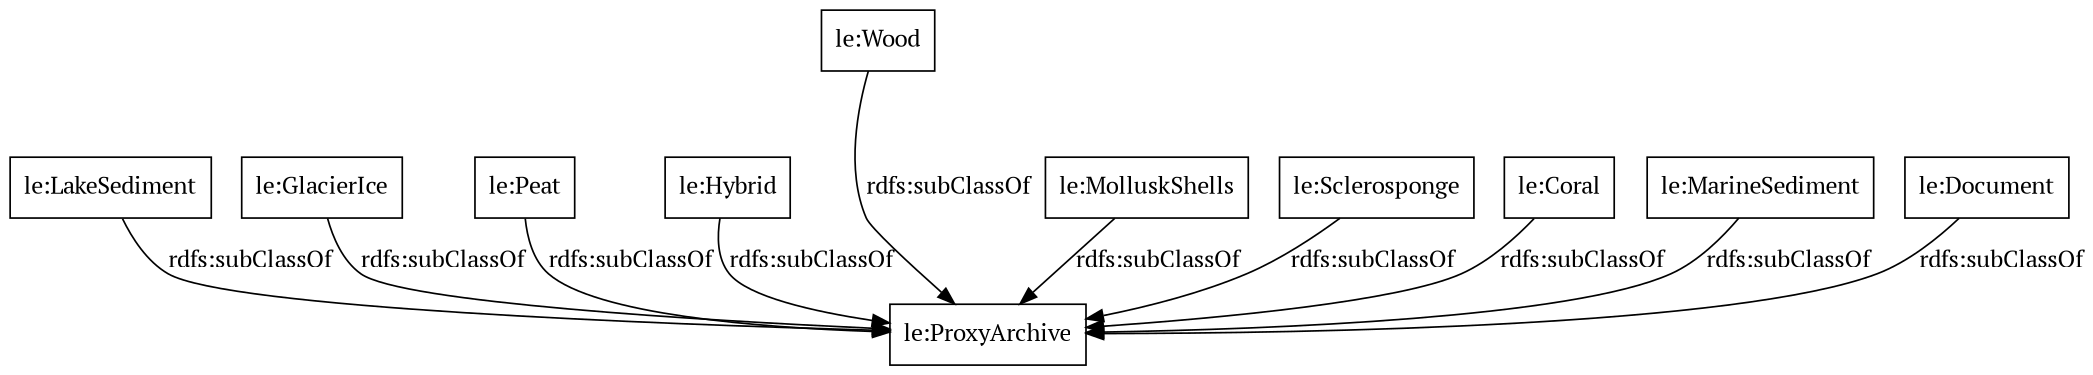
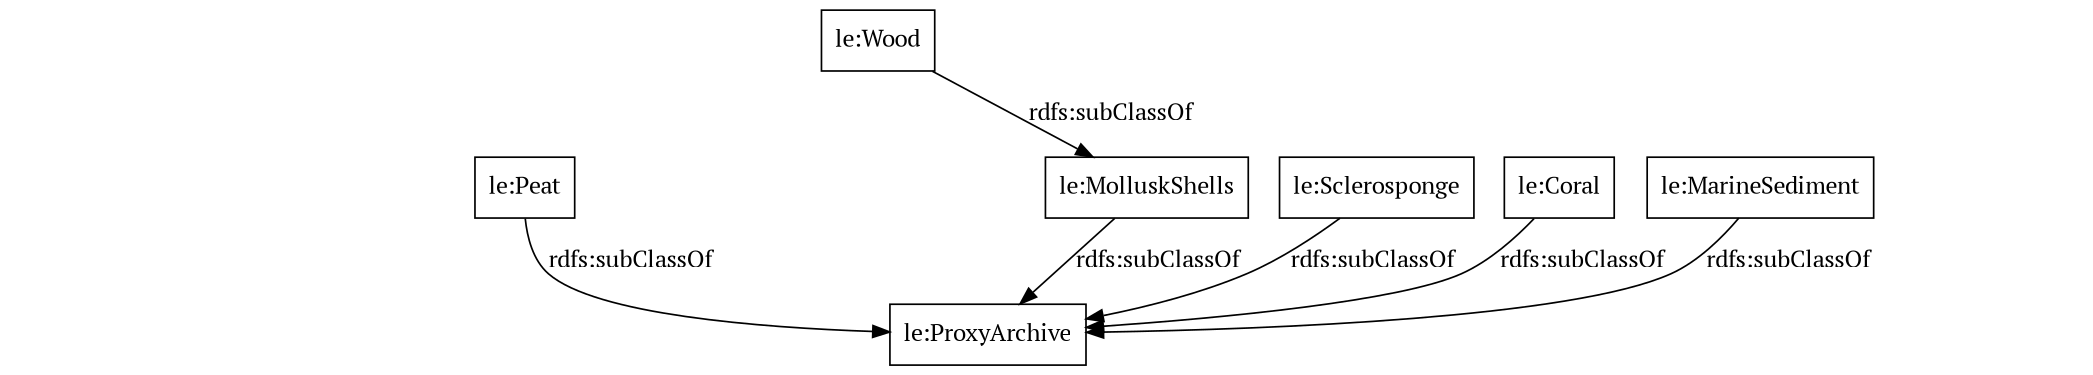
(111, 188) -> none
(322, 188) -> none
(728, 188) -> none
(1987, 188) -> none
(860, 197) -> (1005, 110)
